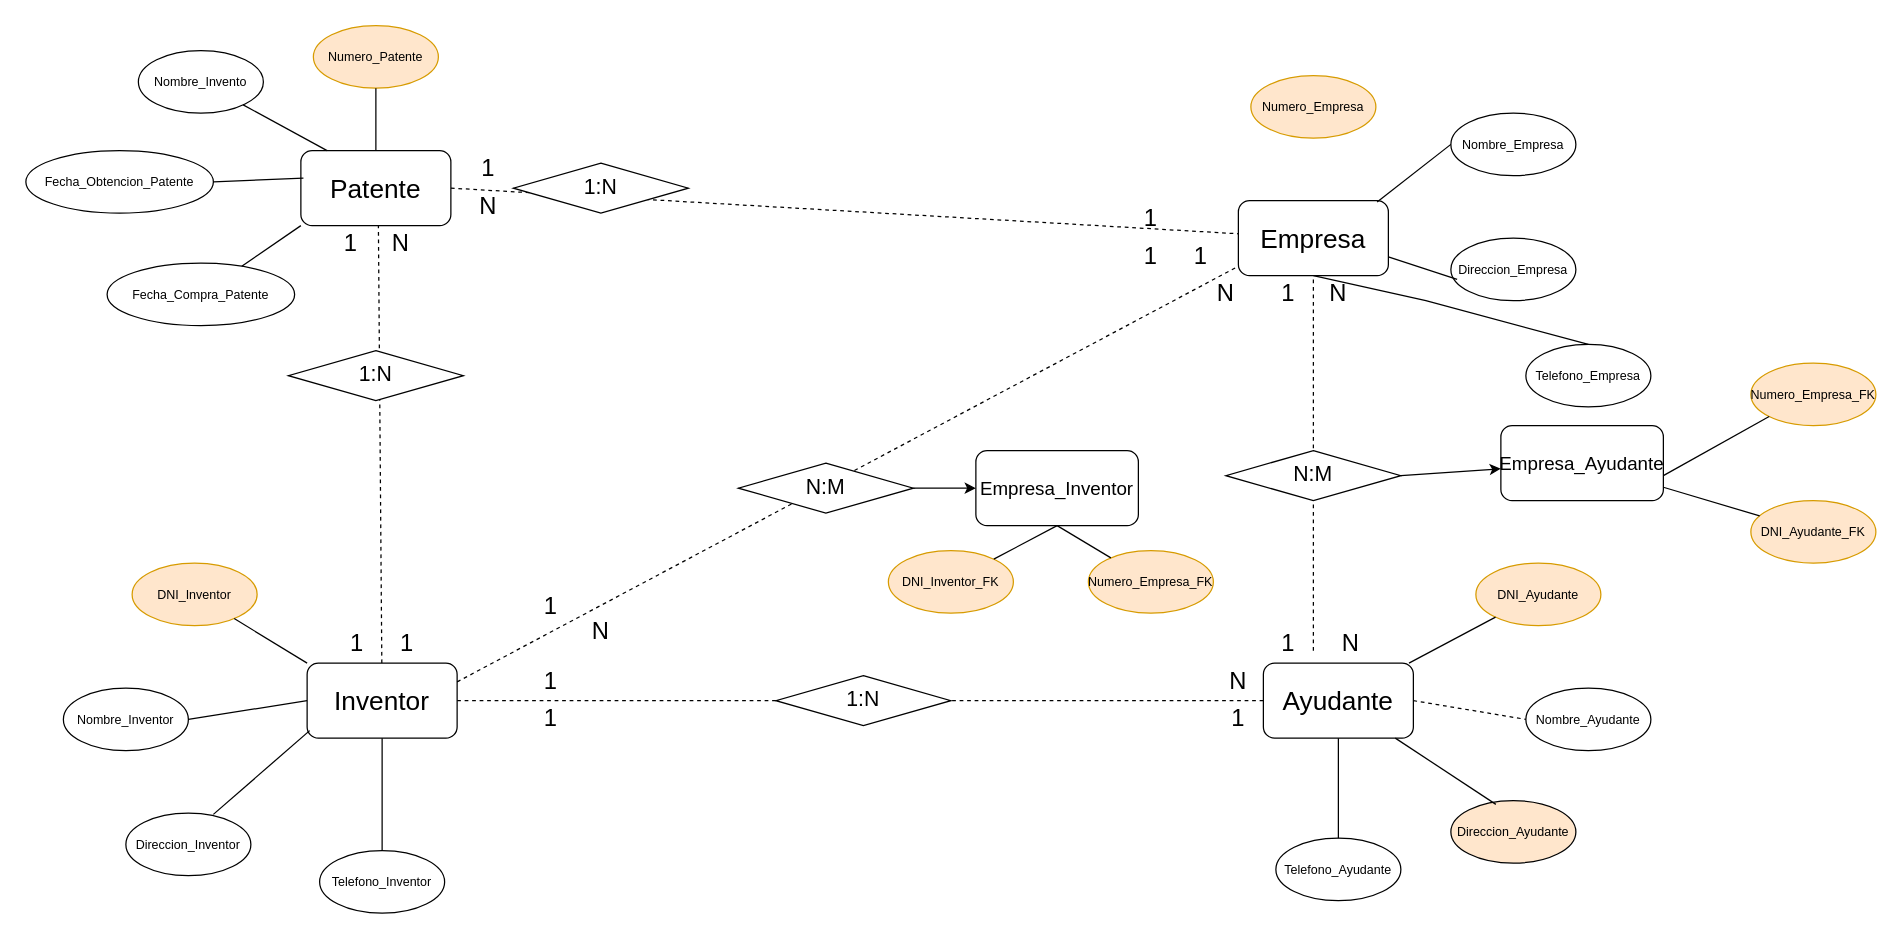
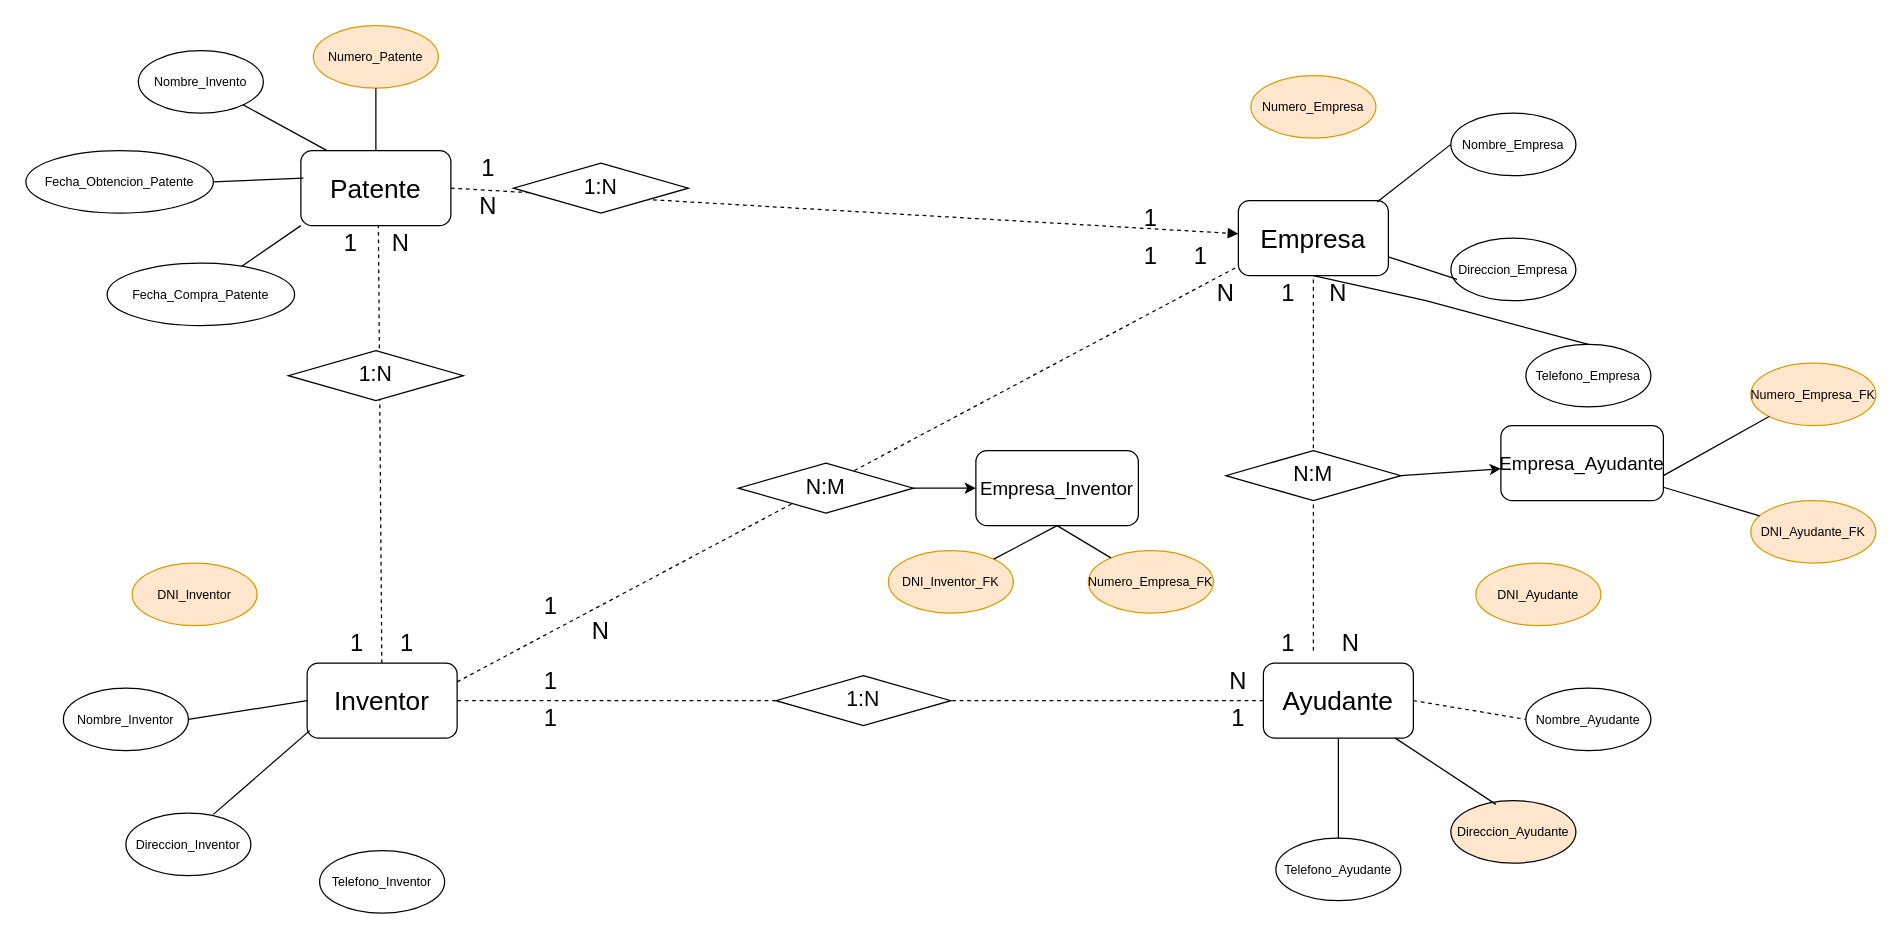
(1231, 233) -> (1226, 233)
(1452, 640) -> none
(271, 641) -> none
(382, 794) -> none
